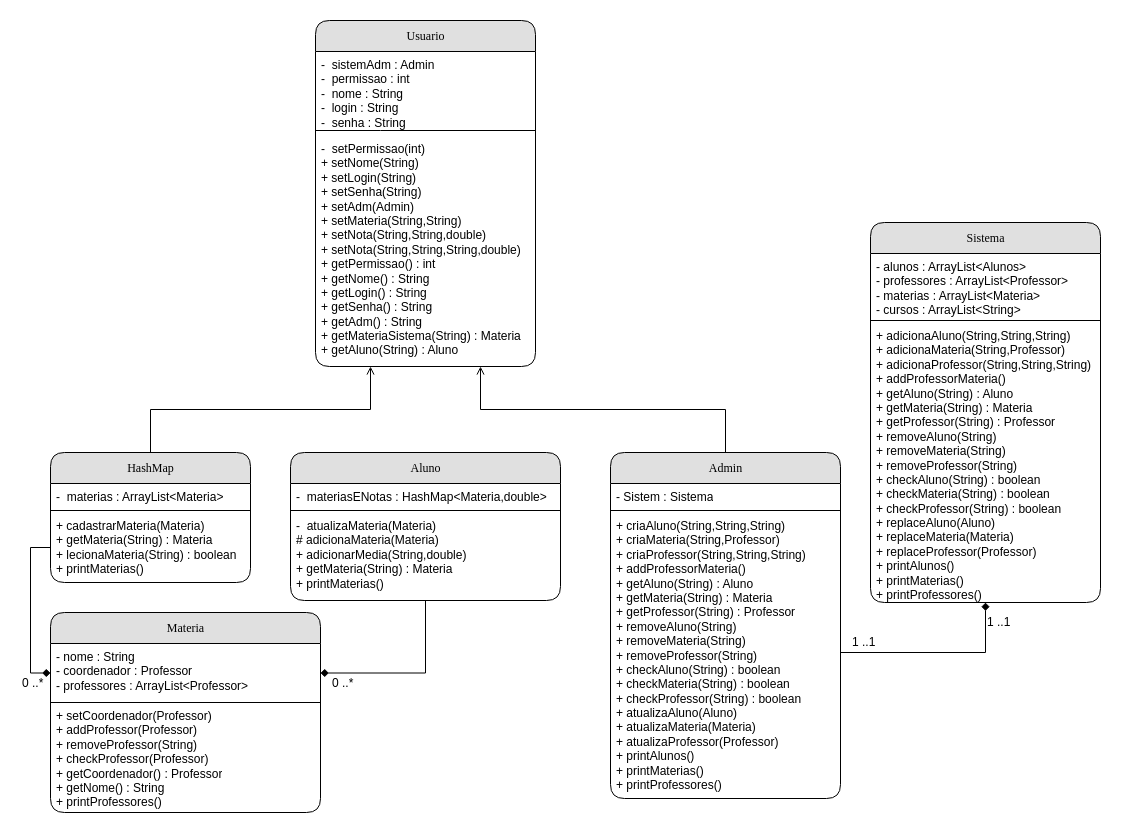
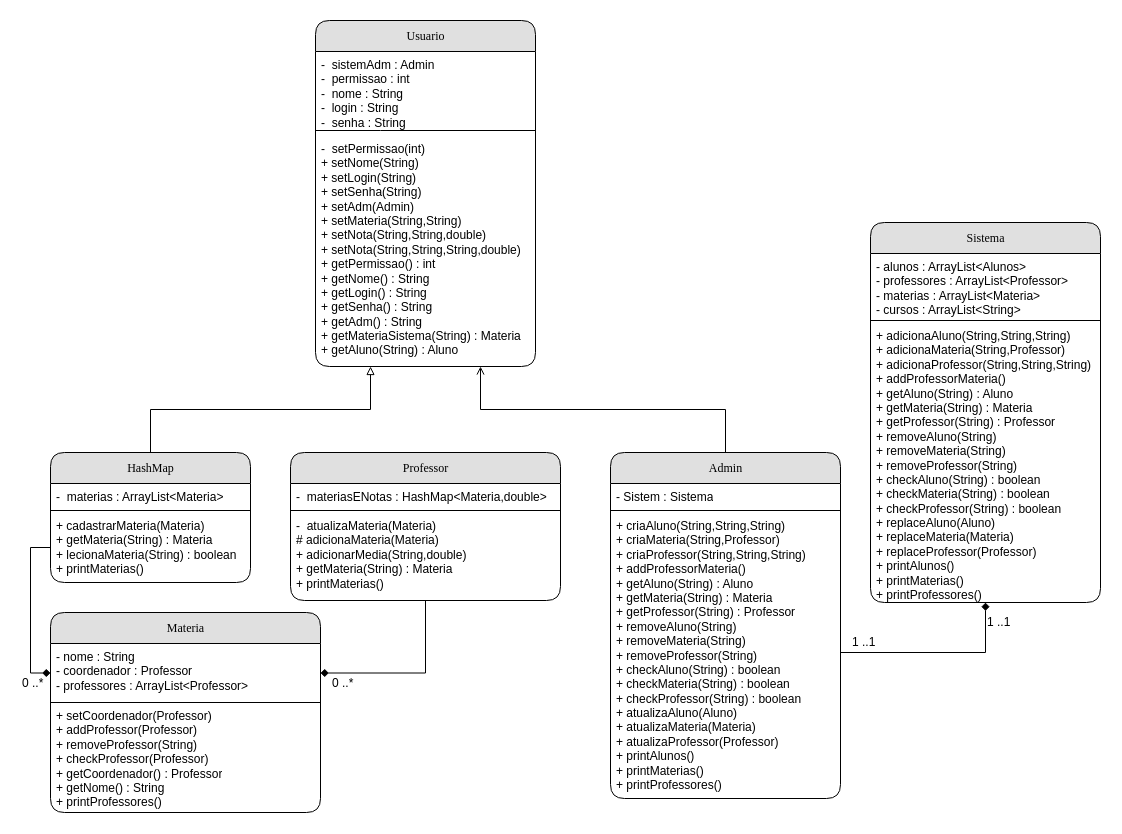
(371, 373) -> (371, 376)
(426, 469) -> (426, 469)
